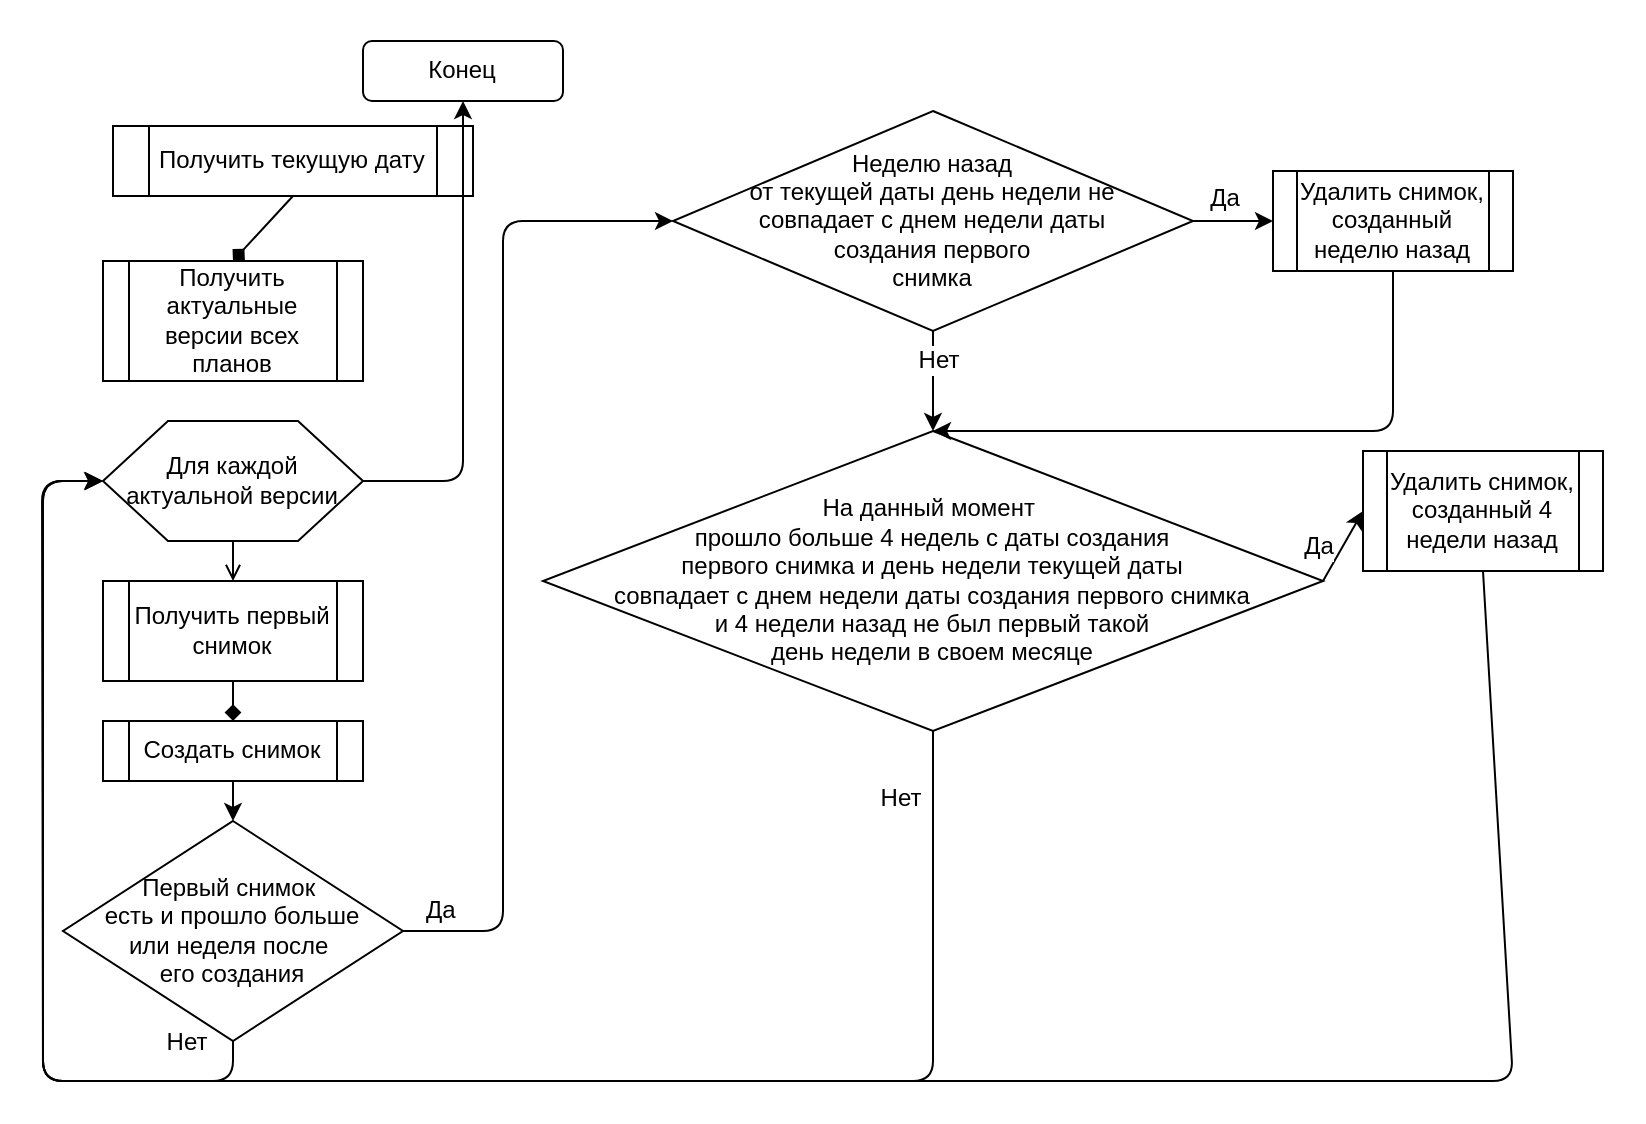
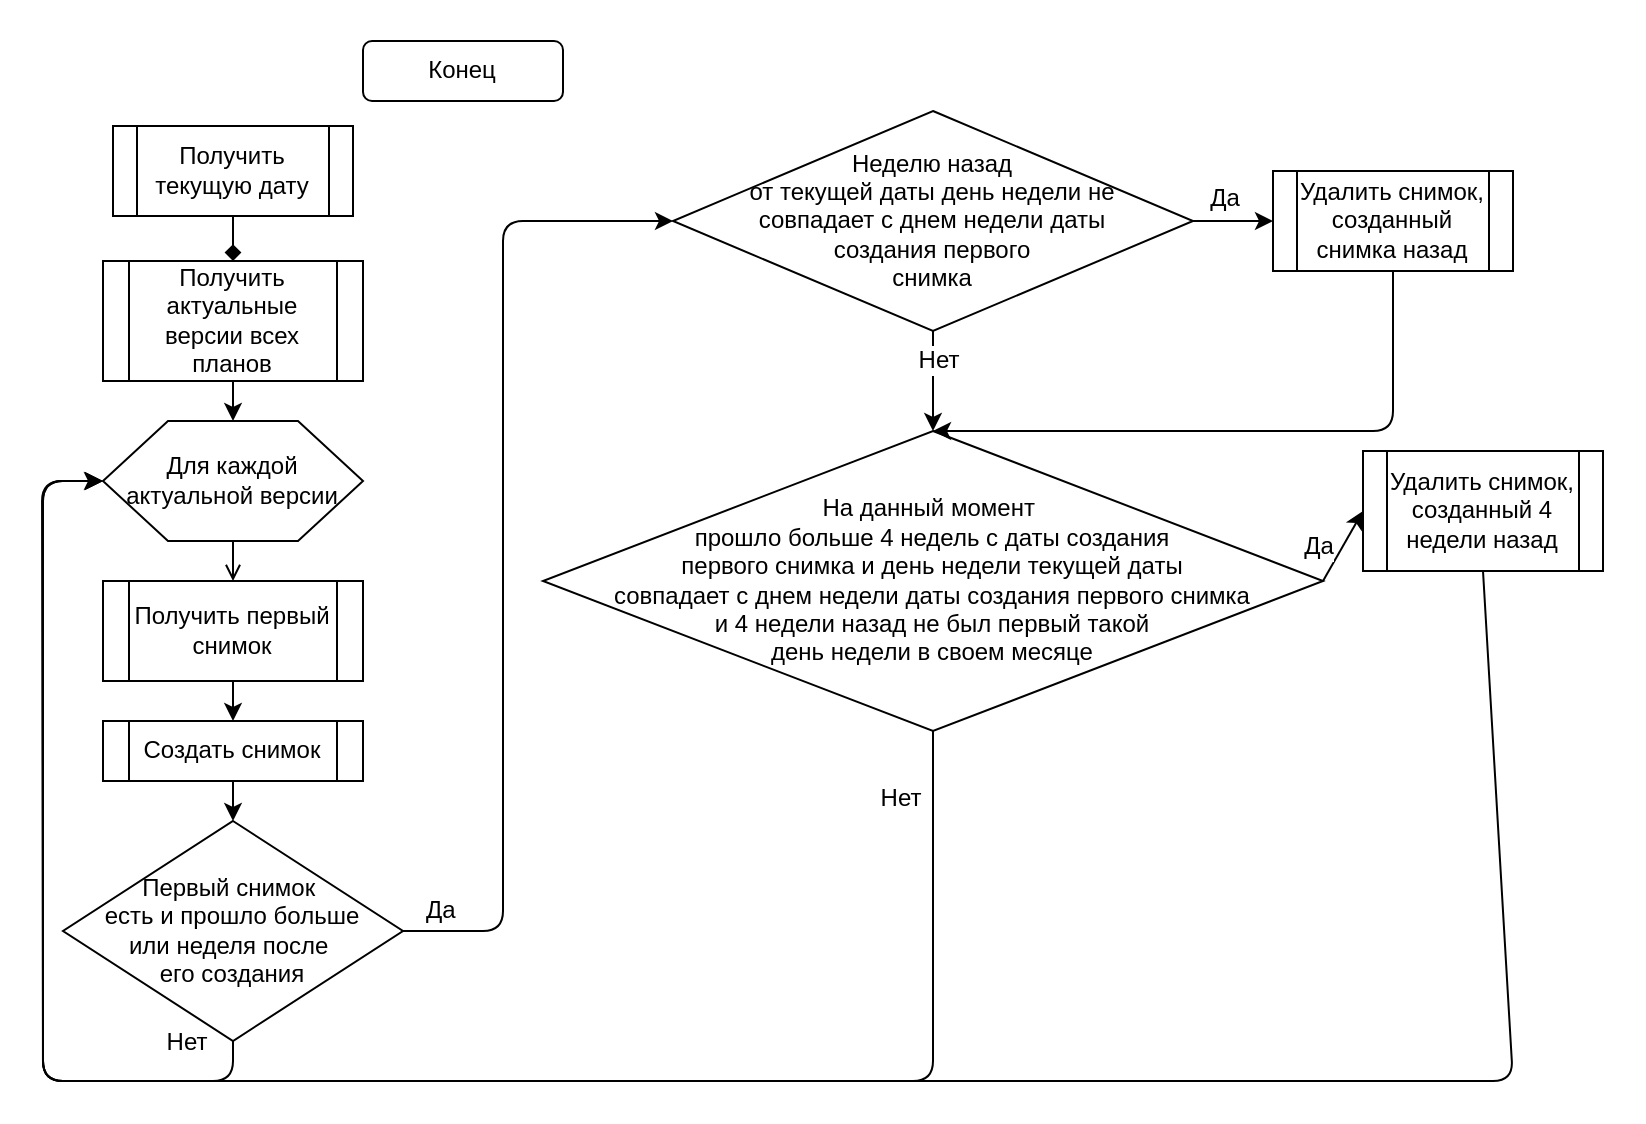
(293, 161) -> (233, 171)
(1393, 221) -> (1393, 221)
(463, 341) -> none
none -> (233, 394)
(233, 705) -> (233, 706)
